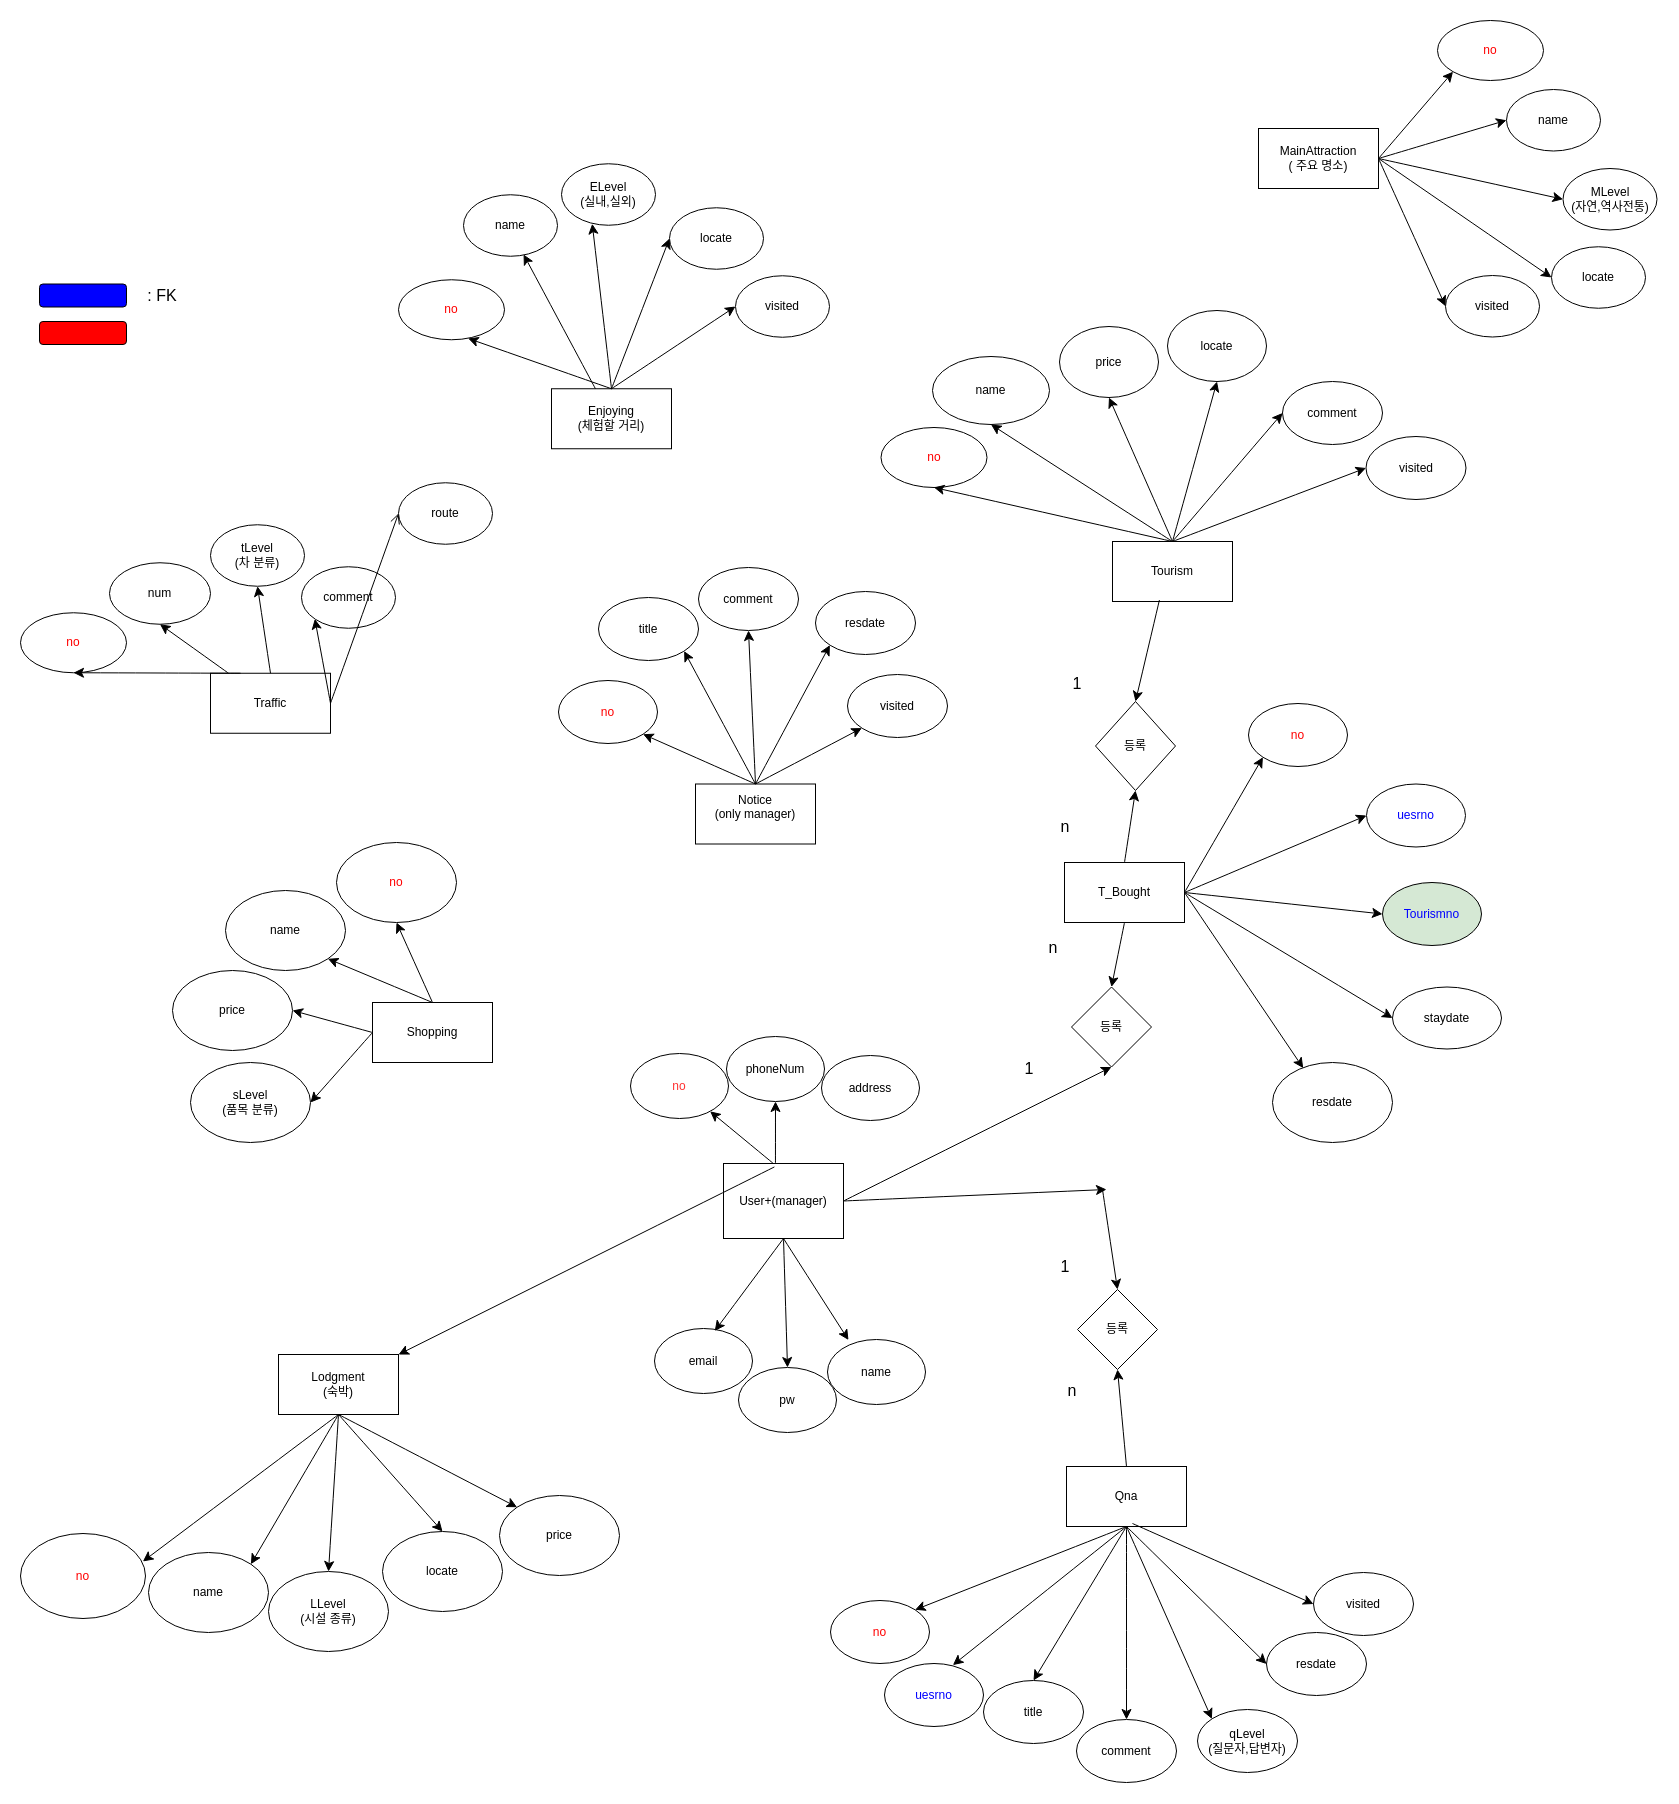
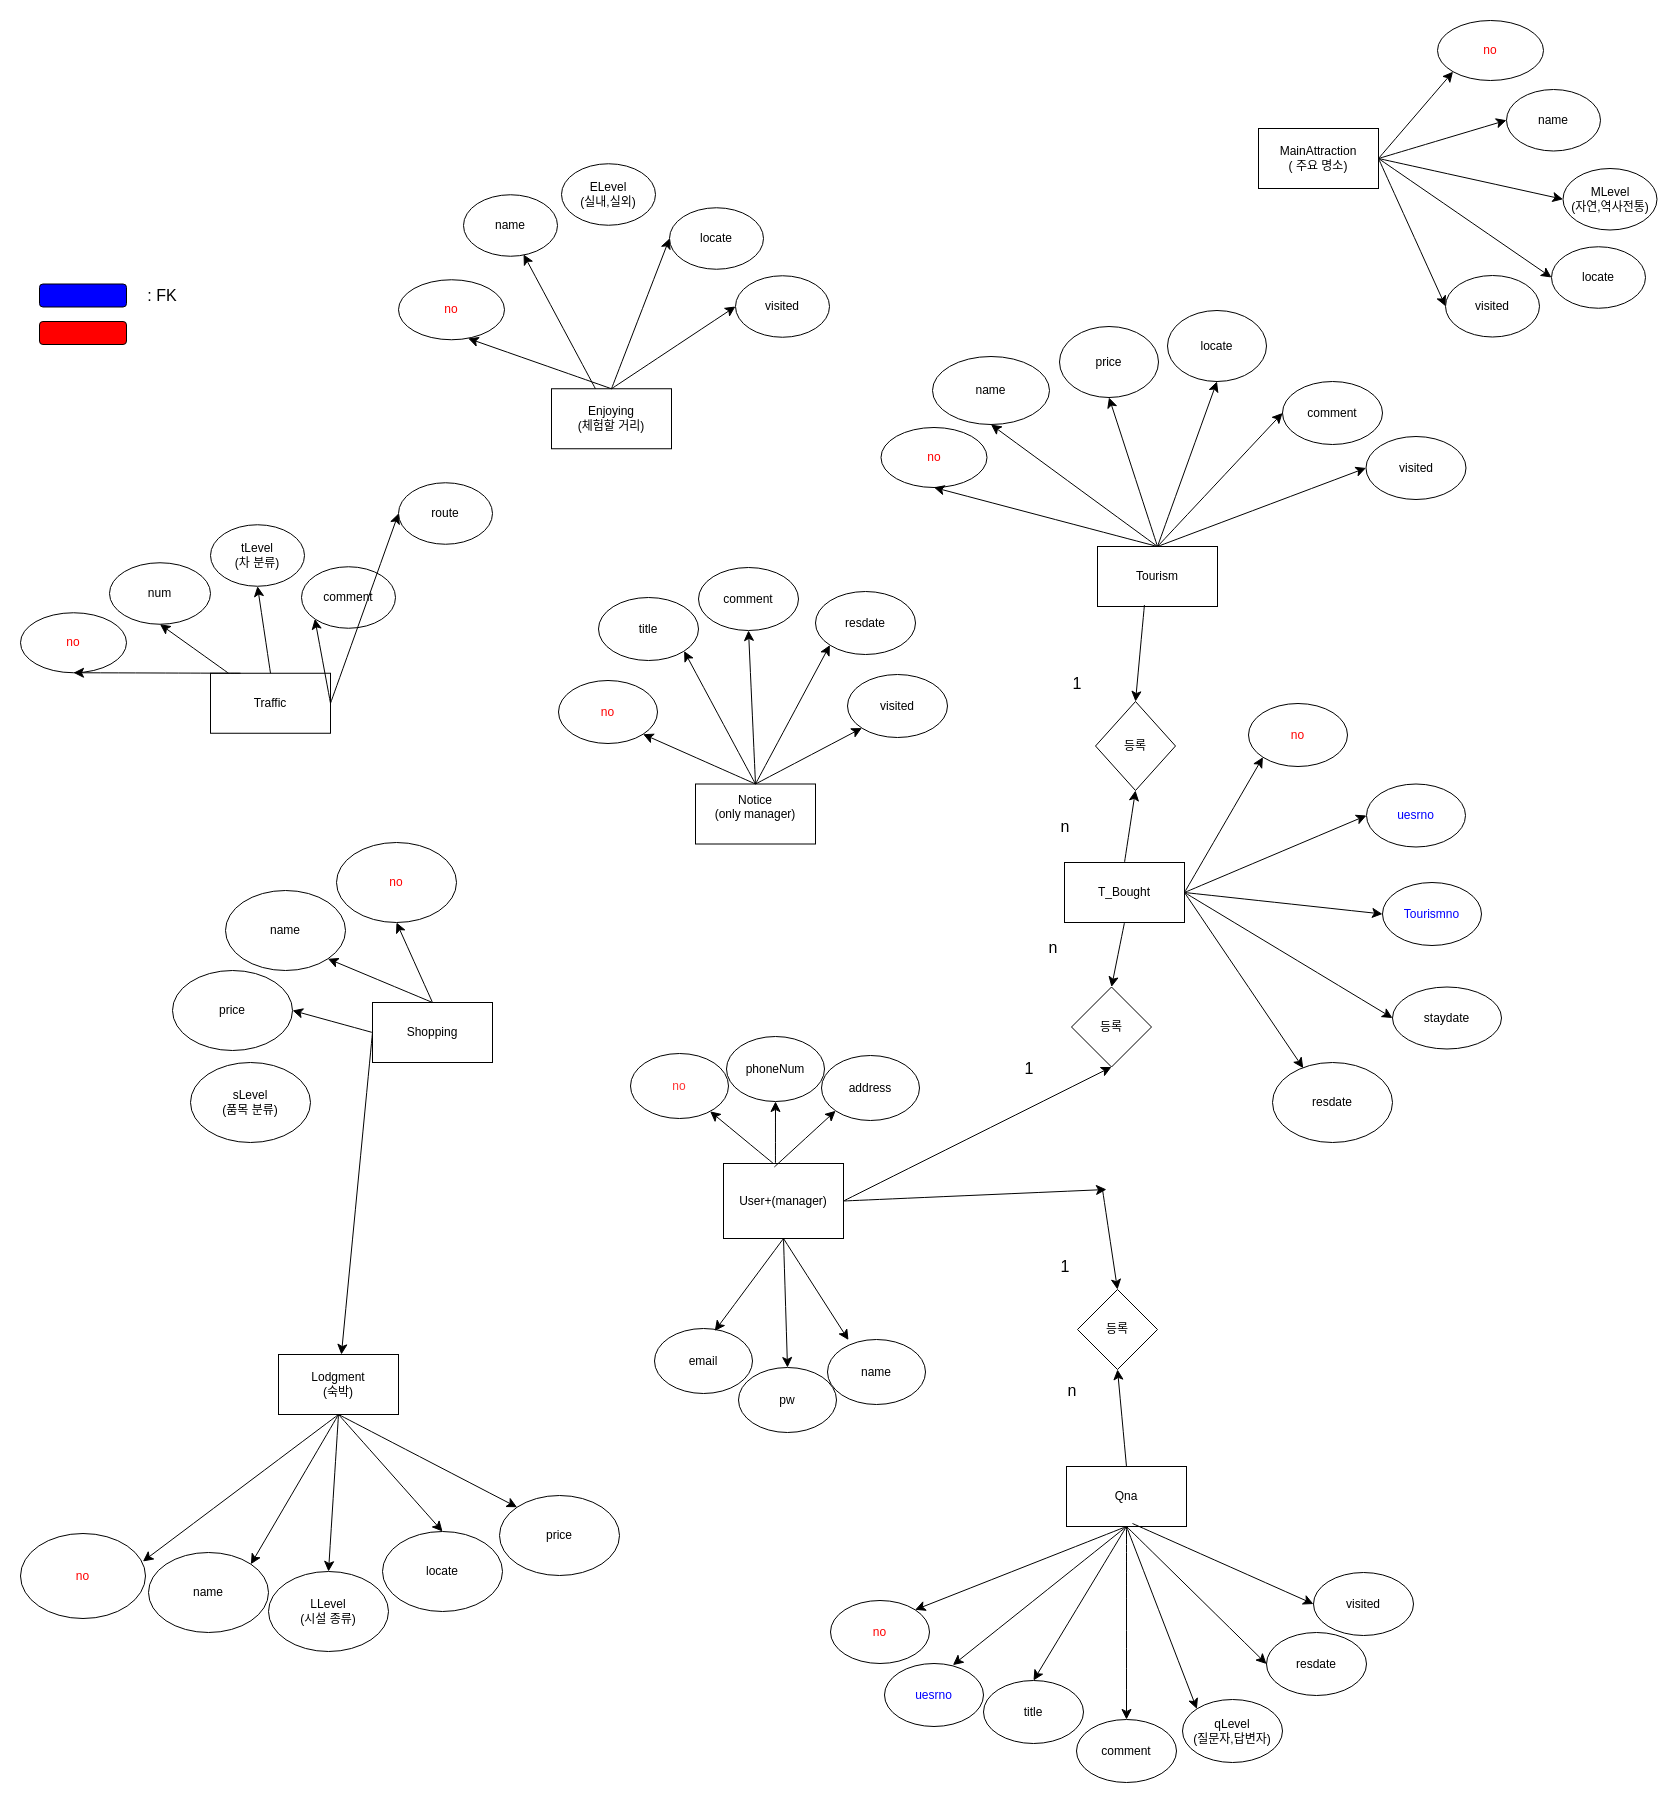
(602, 308) -> none
(396, 520) -> (395, 523)
(1173, 572) -> (1158, 577)
(1432, 914) -> (1432, 914)
(343, 1066) -> (357, 1190)
(589, 1259) -> (802, 1141)
(1248, 1741) -> (1233, 1731)
